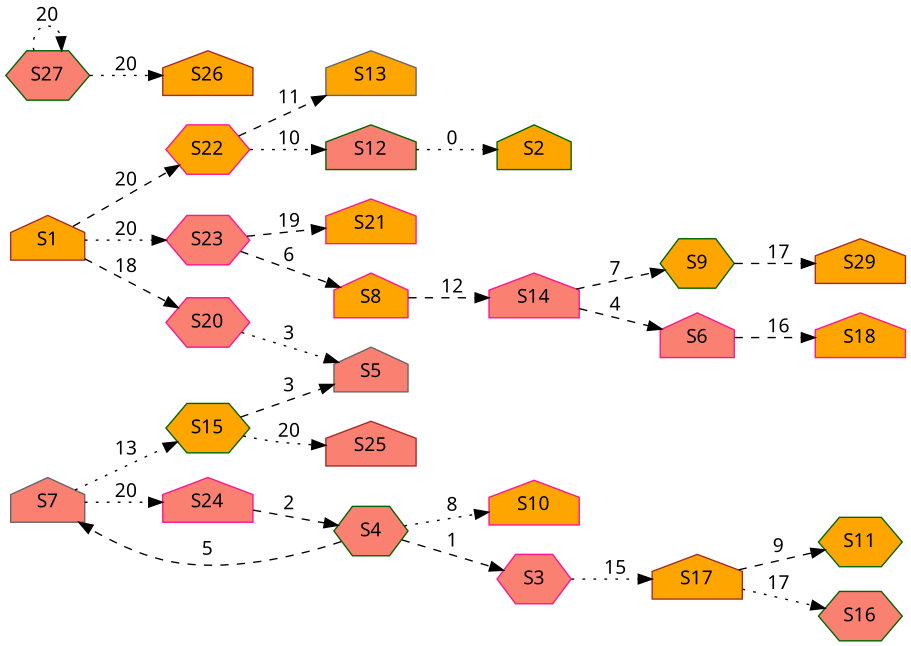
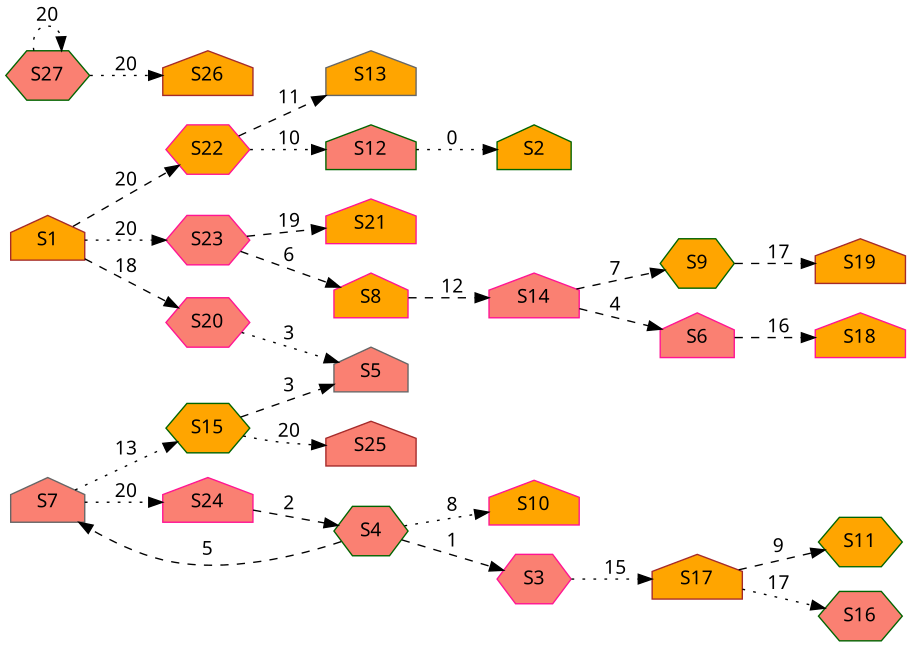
(860, 263) -> (860, 263)
